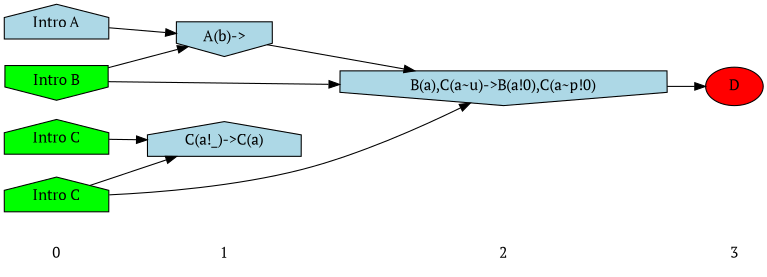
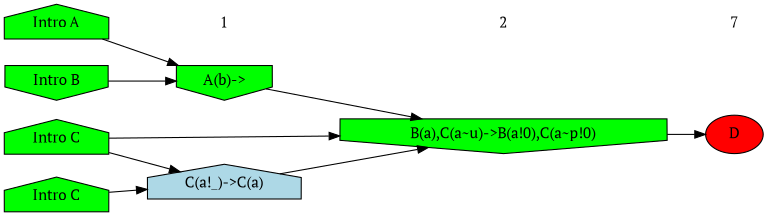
(57, 23) -> (57, 23)
(224, 37) -> (224, 81)
(218, 83) -> (349, 162)
(504, 86) -> (504, 134)
(57, 254) -> none
(734, 254) -> (734, 23)
